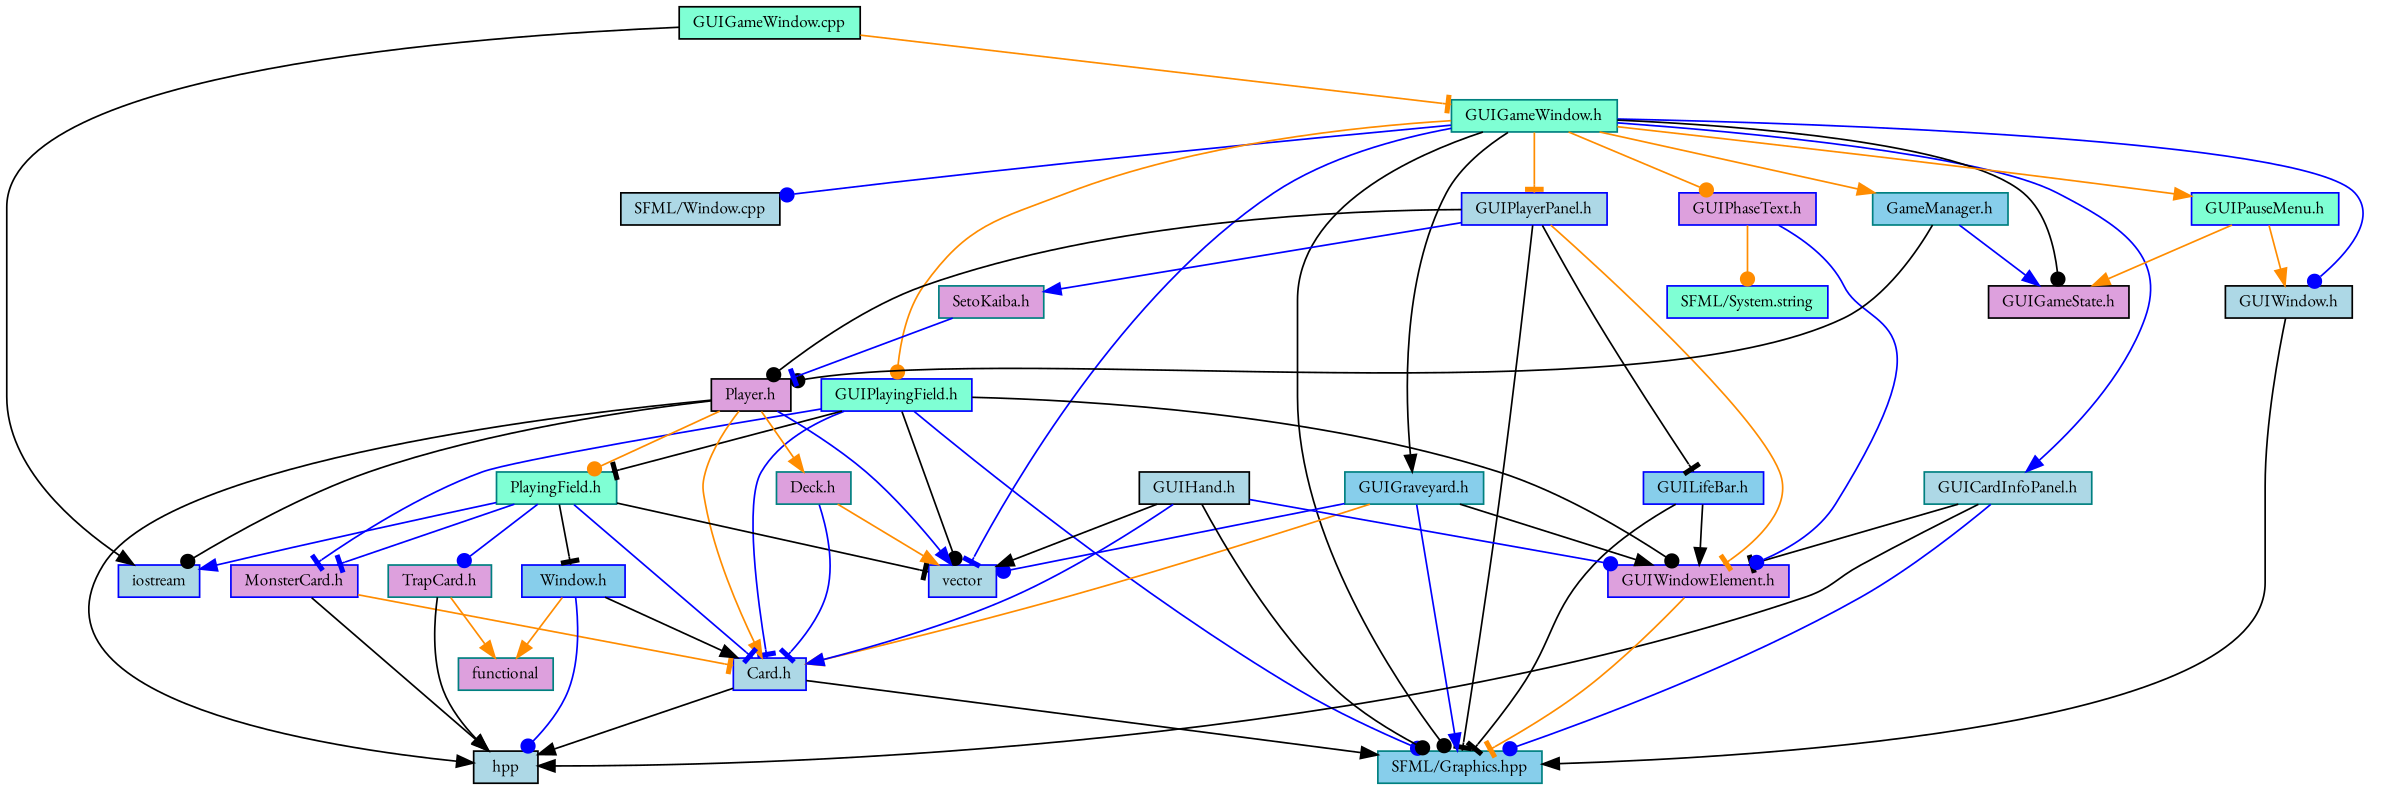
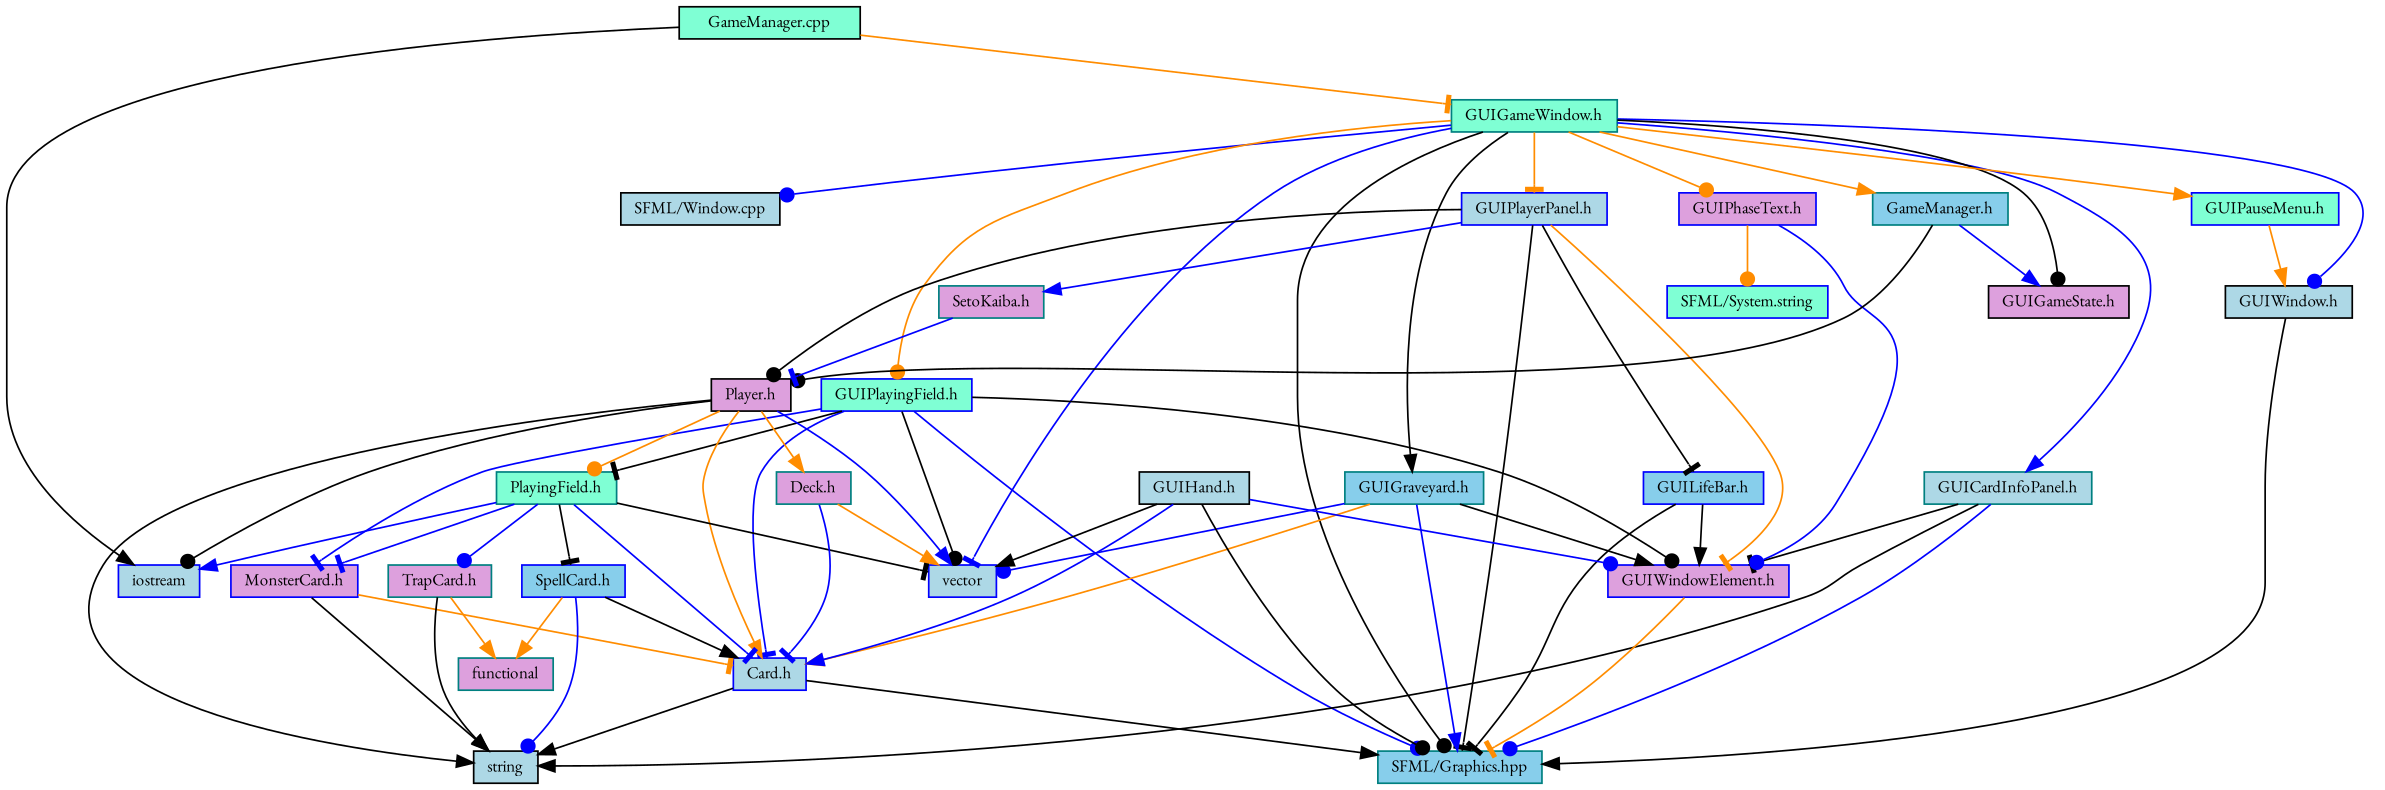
(770, 23) -> (770, 23)
(2170, 252) -> none
(573, 581) -> (573, 581)
(506, 767) -> (506, 767)
